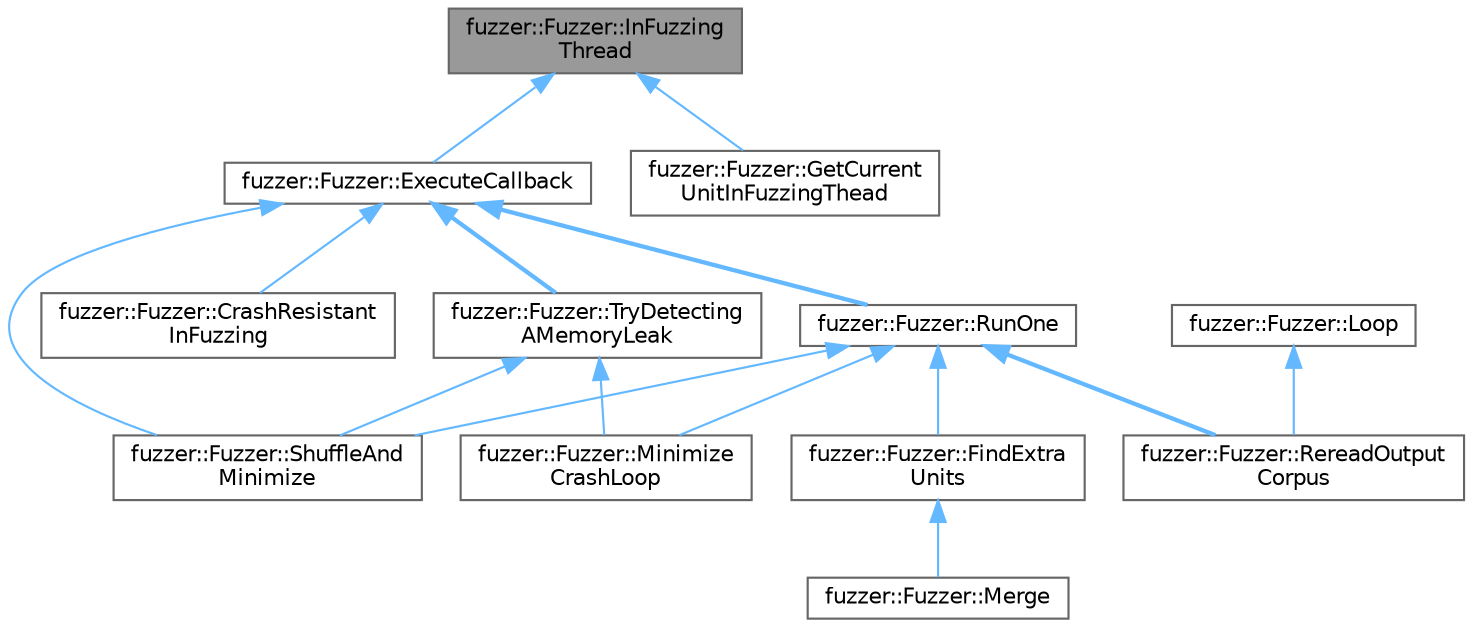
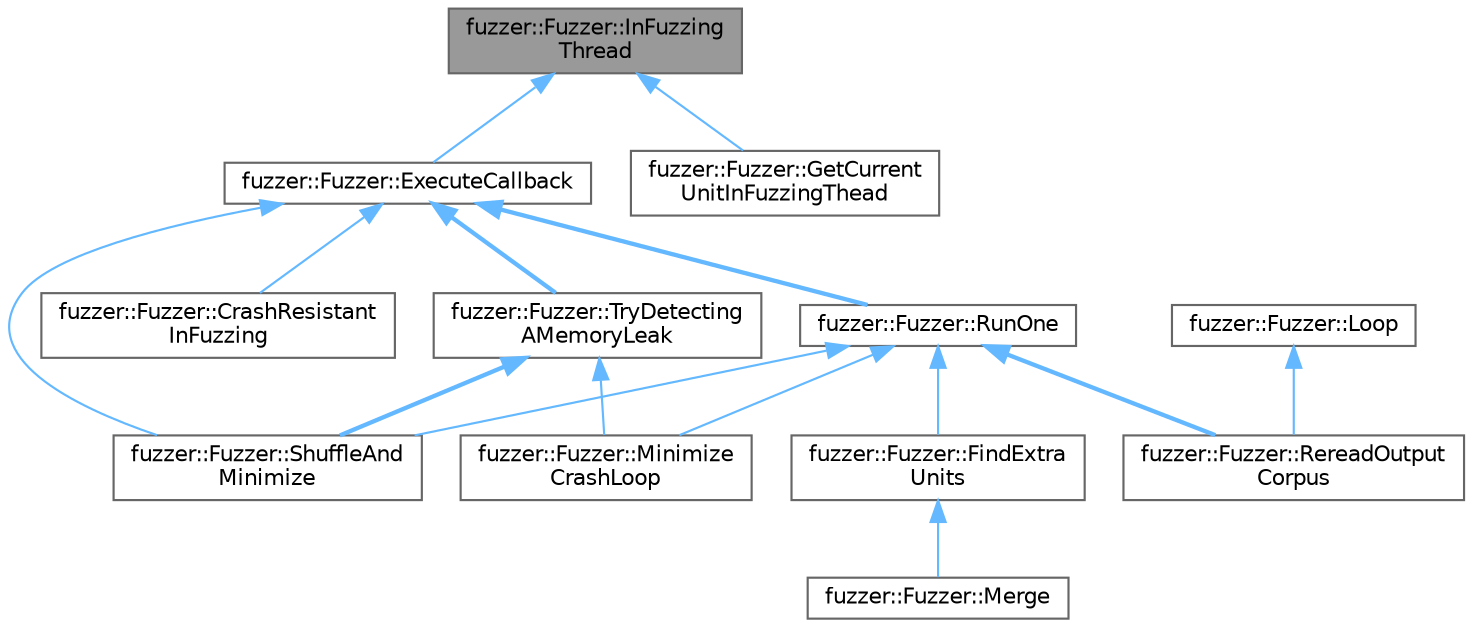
(422, 401) -> (422, 401)
